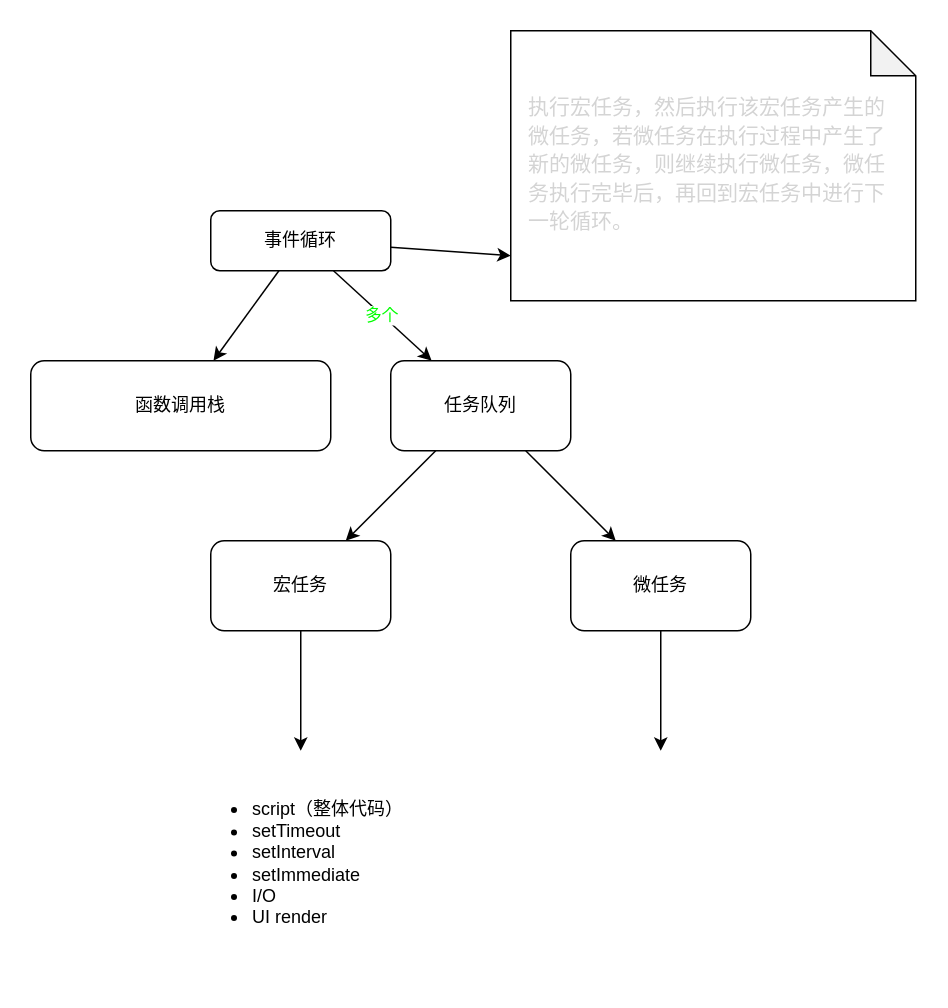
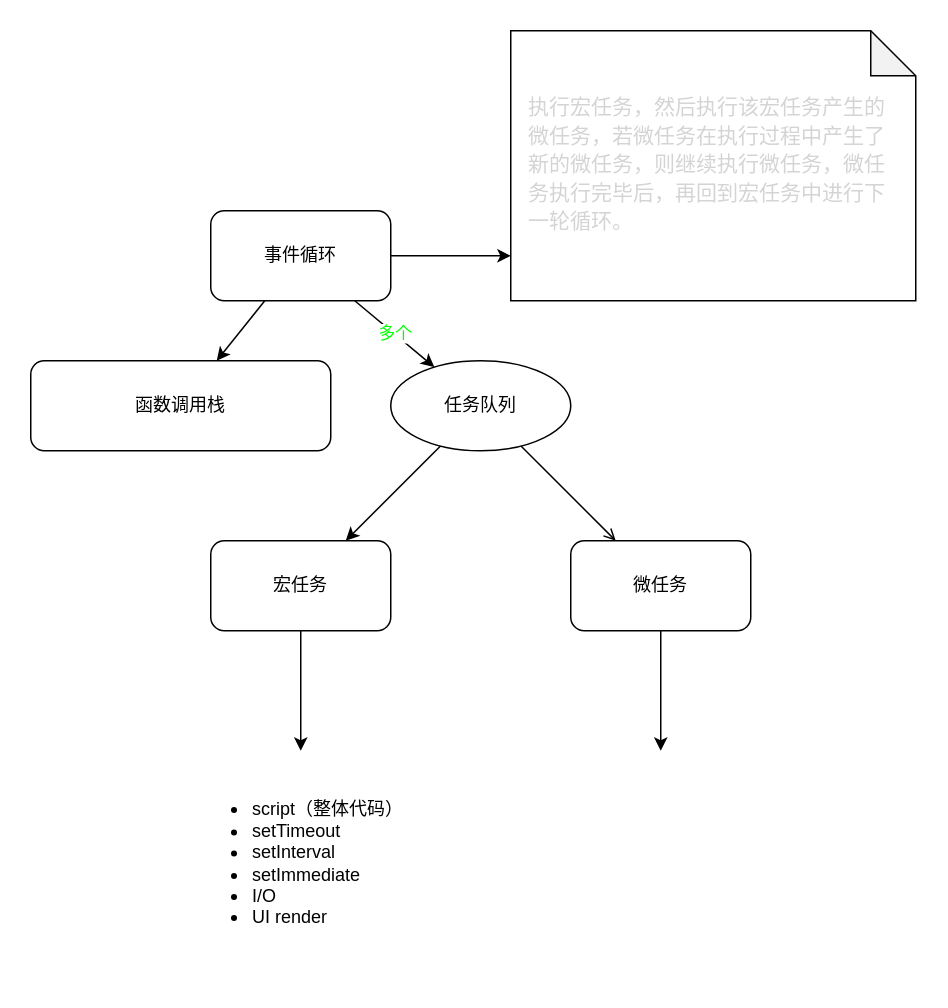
(301, 241) -> (301, 256)
(481, 406) -> (481, 406)
(608, 533) -> (609, 534)
